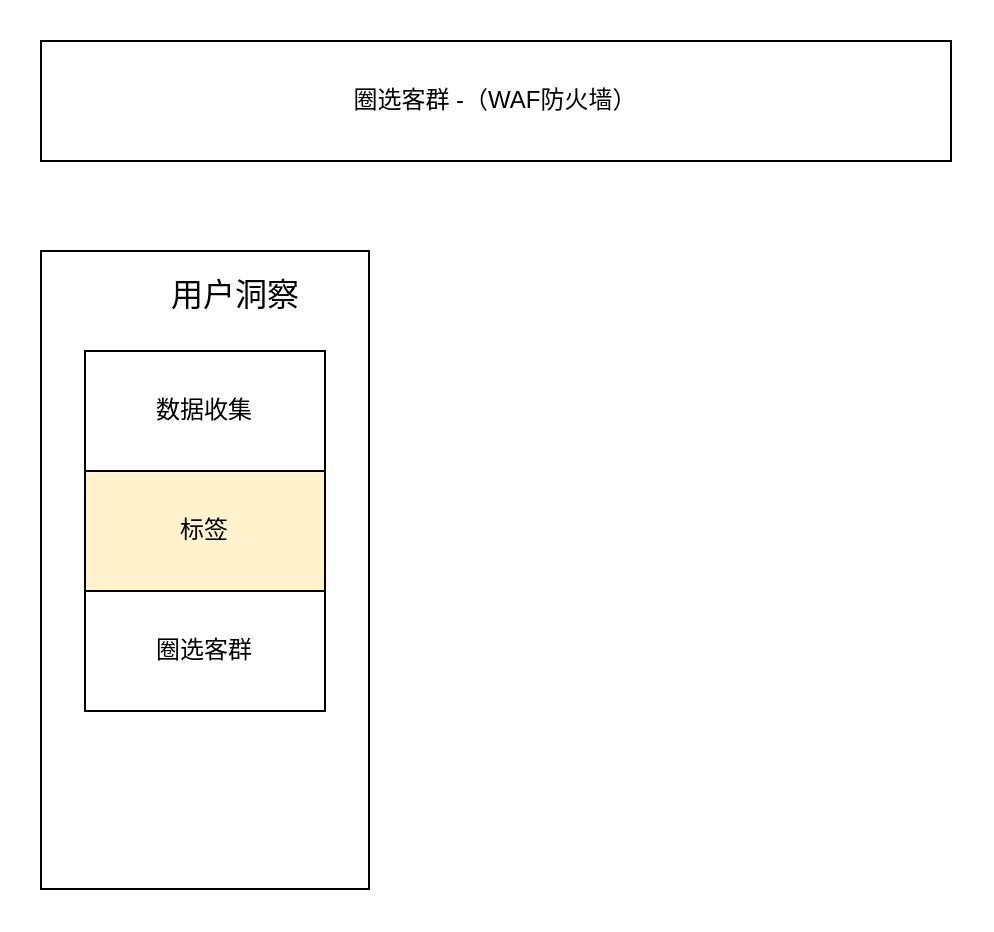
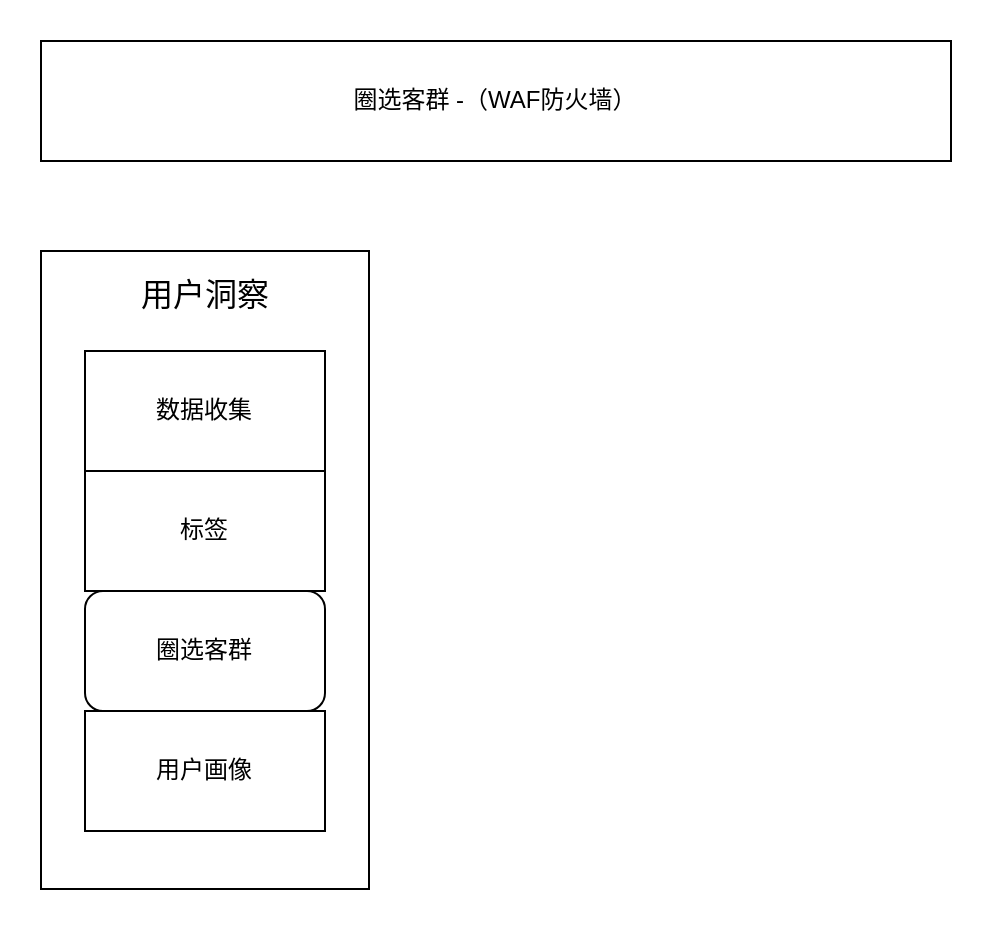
(235, 295) -> (205, 295)
(205, 531) -> (205, 531)
(205, 651) -> (205, 651)
none -> (205, 771)
